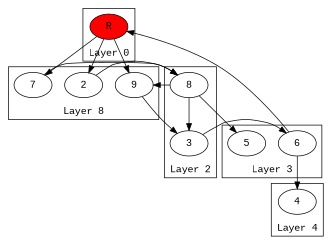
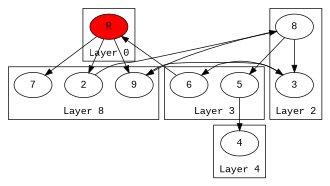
(107, 62) -> none
(297, 169) -> (240, 111)
